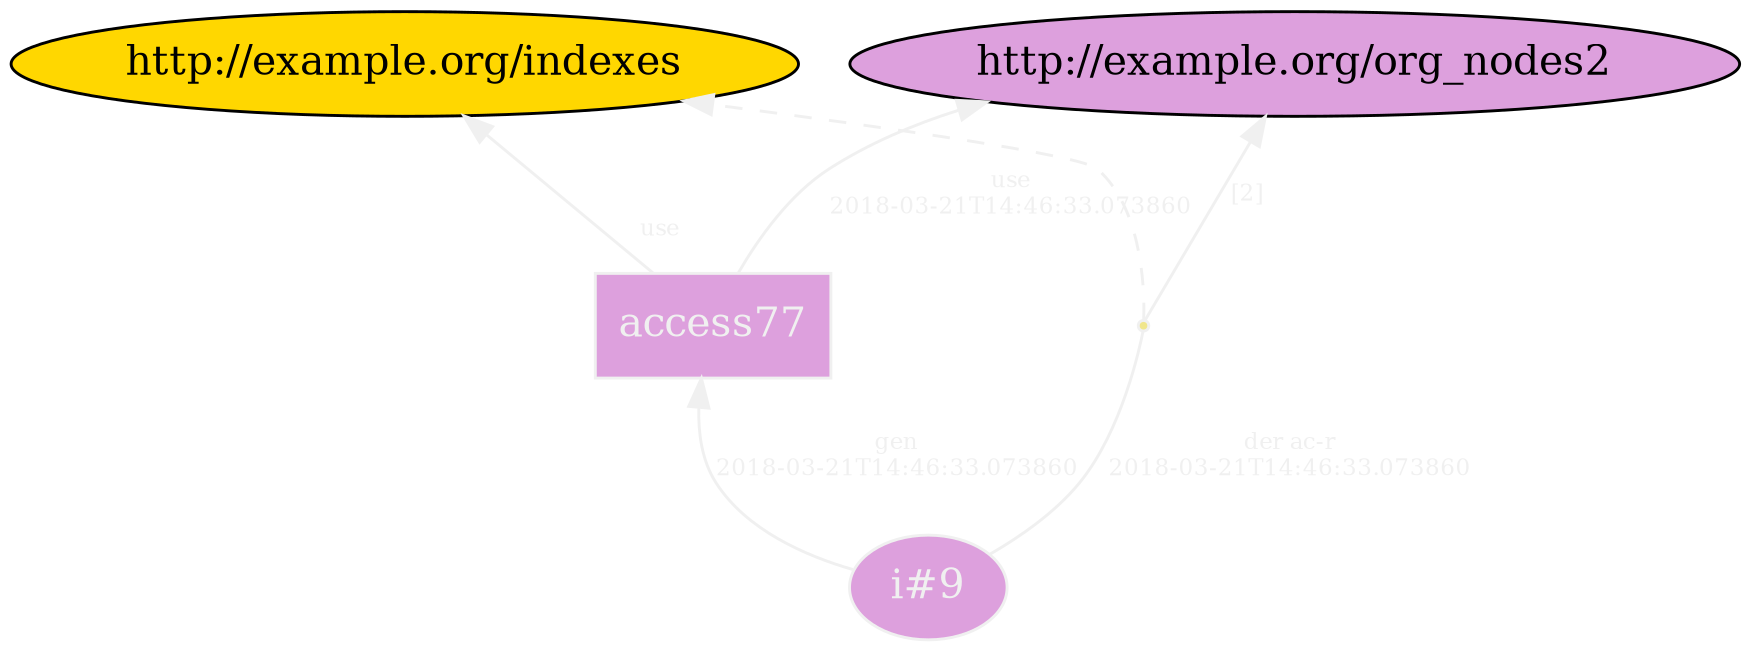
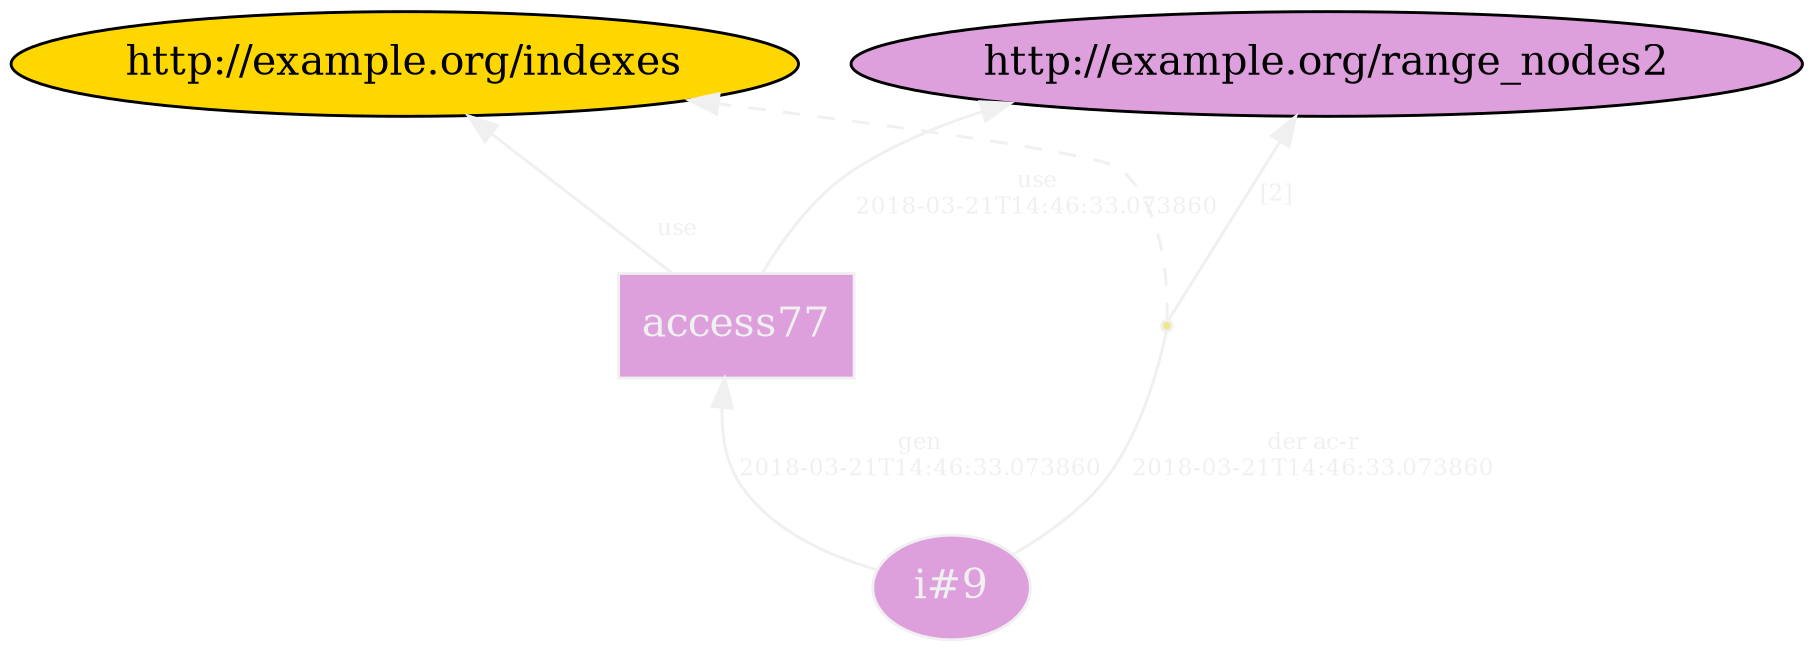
(1295, 64) -> (1327, 64)
